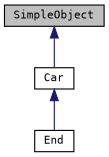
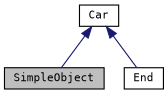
(54, 53) -> (73, 52)
